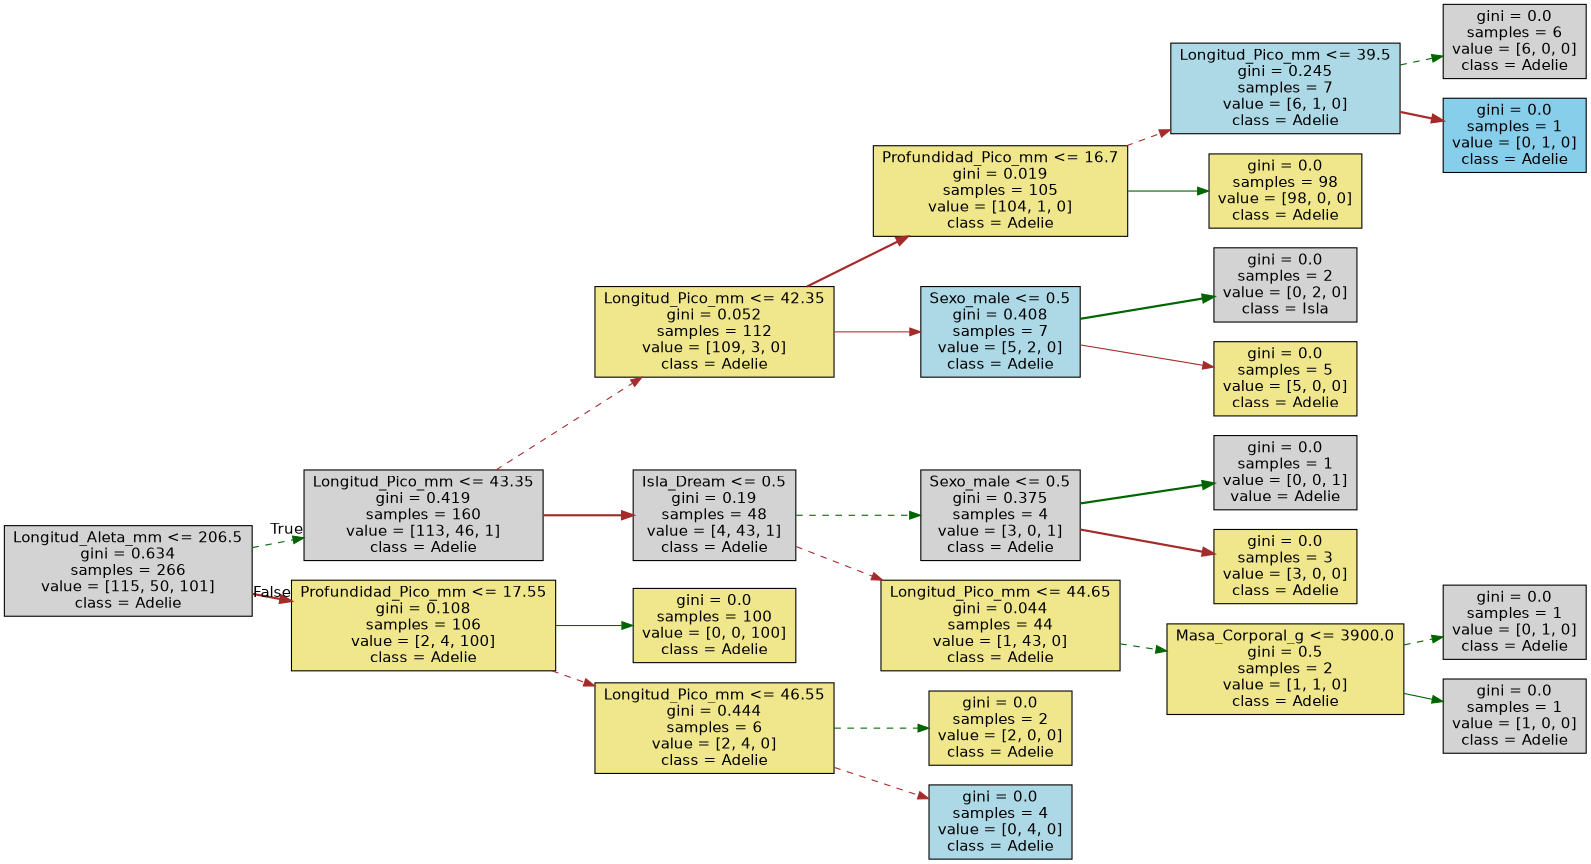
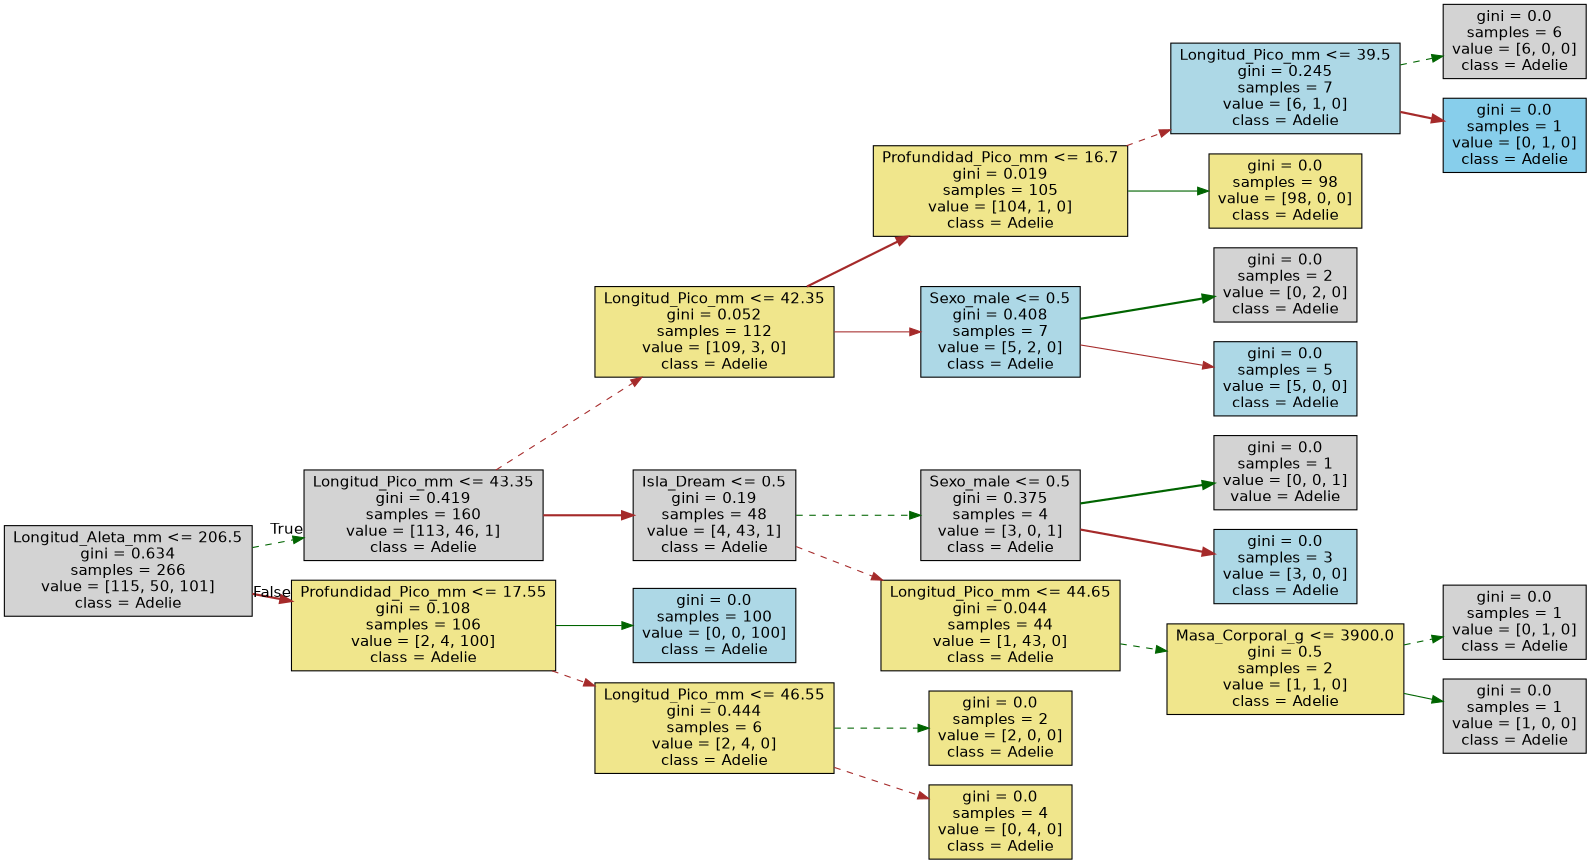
(1285, 285) -> (1285, 285)
(1285, 379) -> (1285, 379)
(1285, 567) -> (1285, 567)
(714, 626) -> (714, 626)
(1001, 822) -> (1001, 822)
